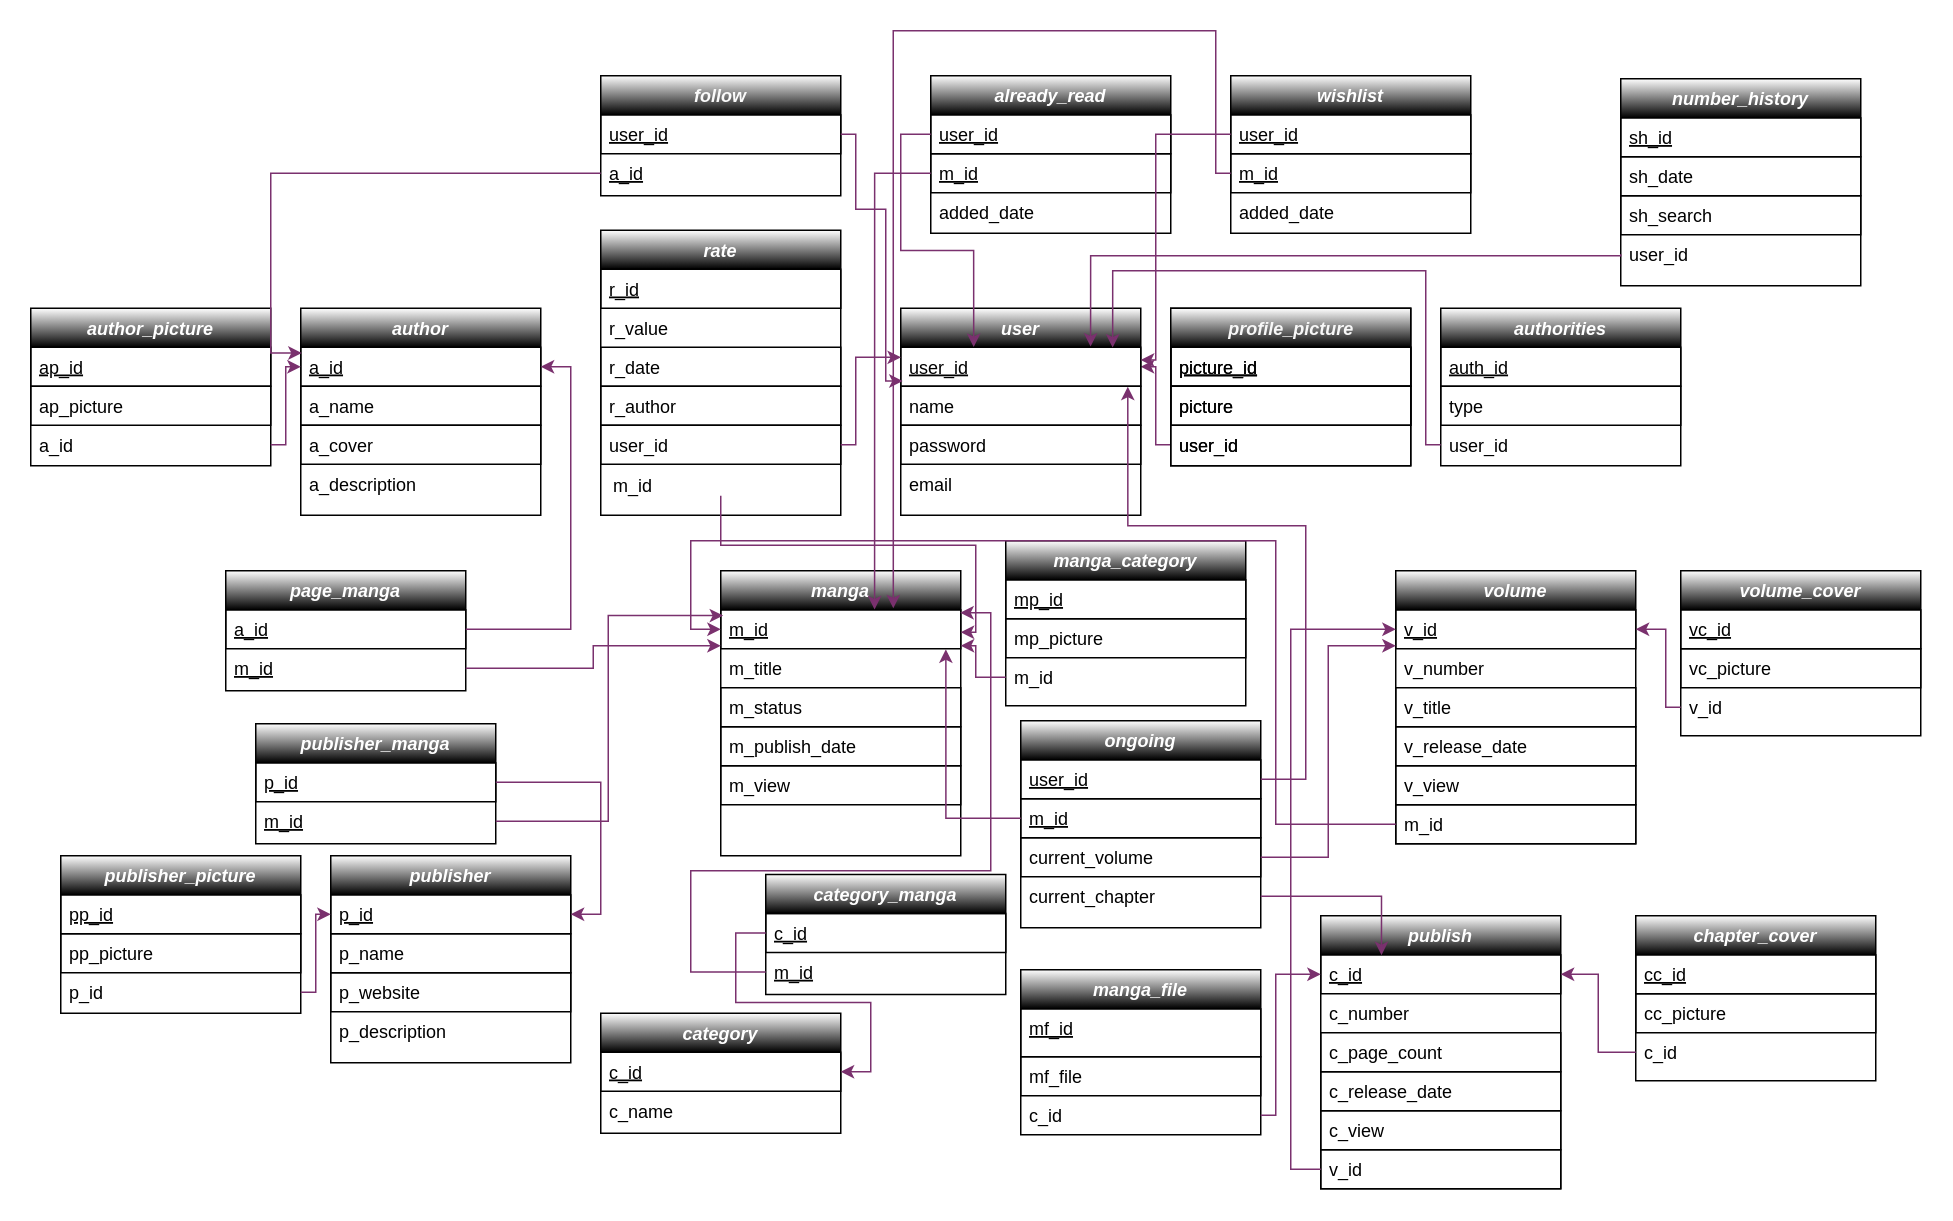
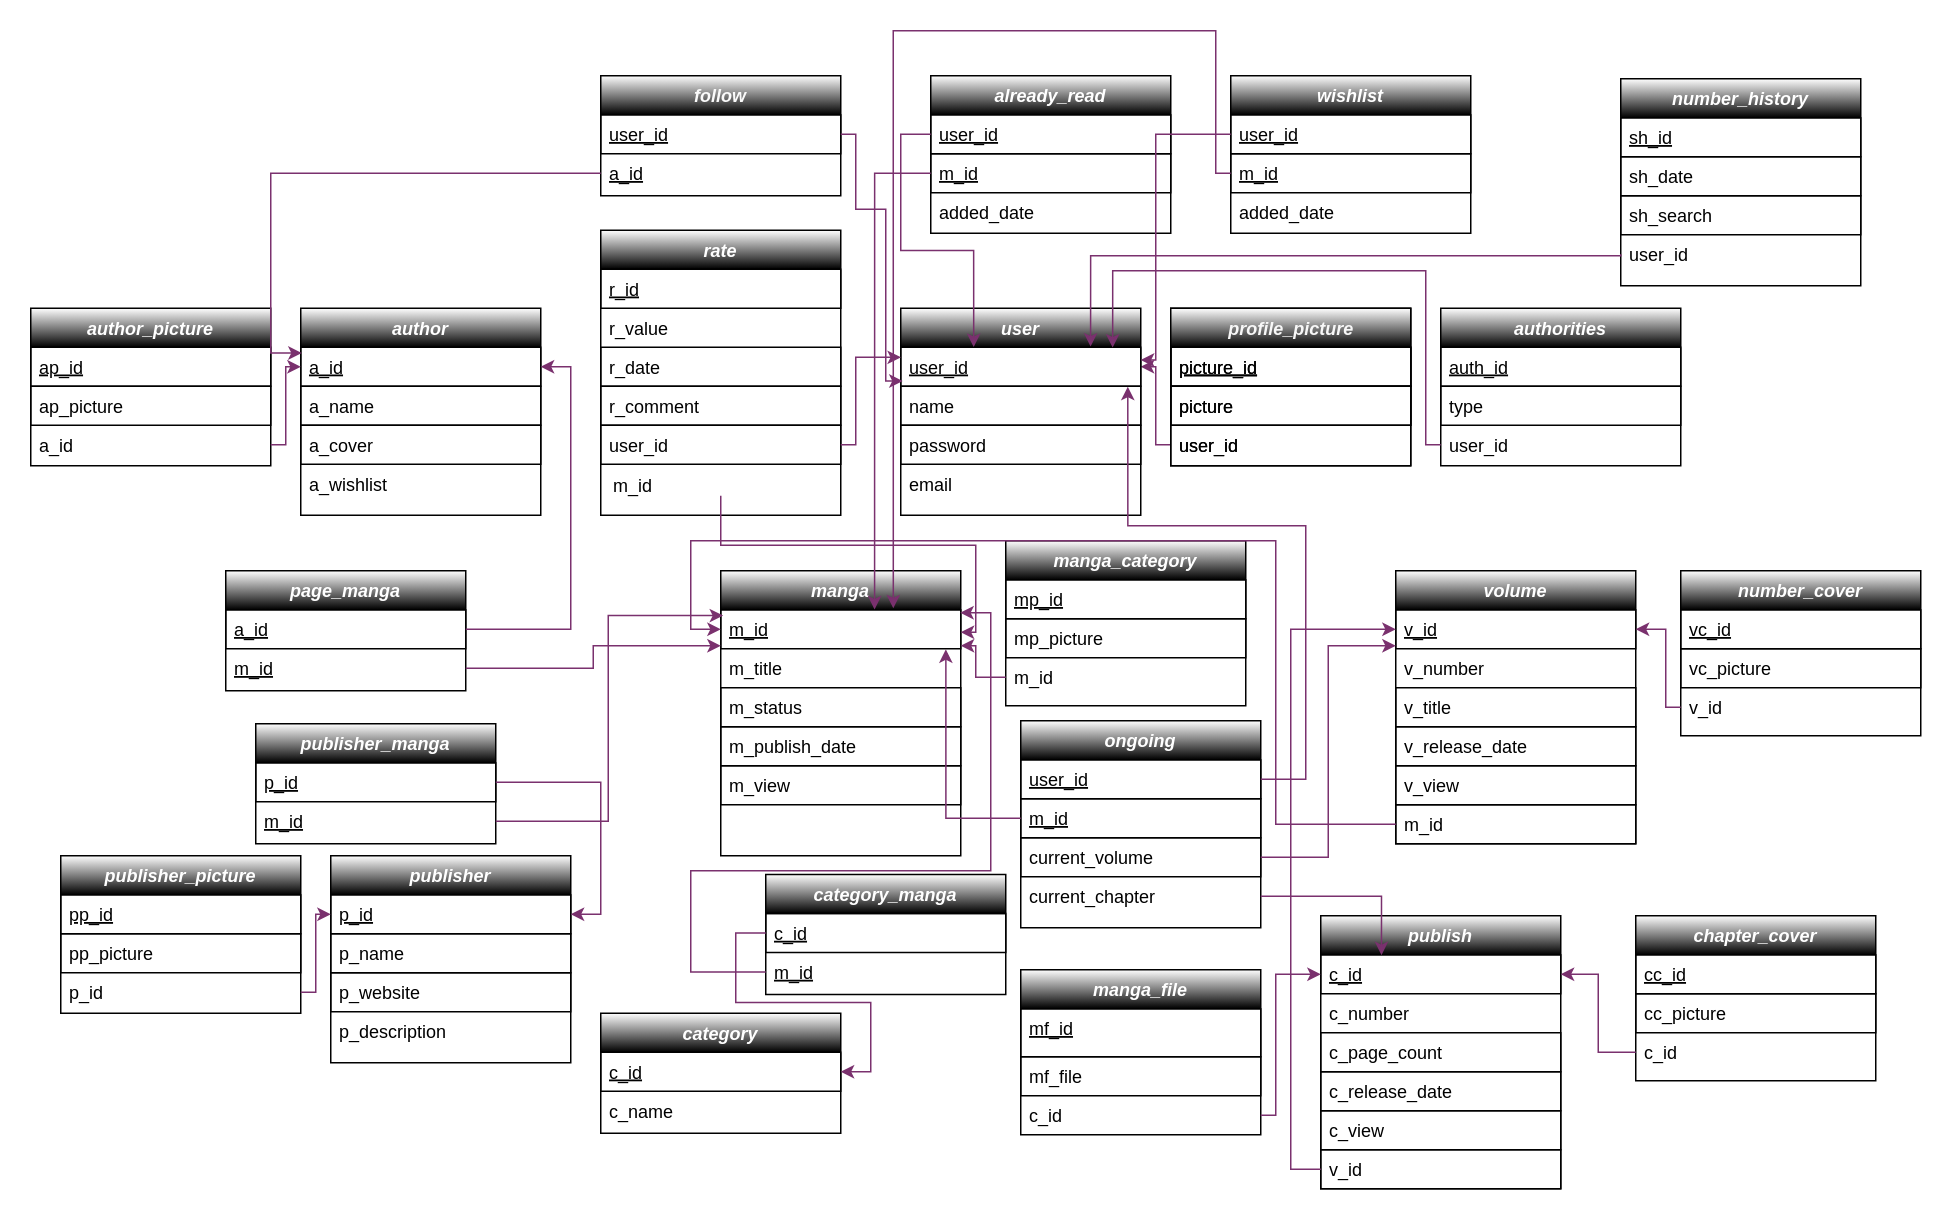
(649, 407) -> (654, 407)
(370, 485) -> (352, 485)
(1800, 591) -> (1800, 591)
